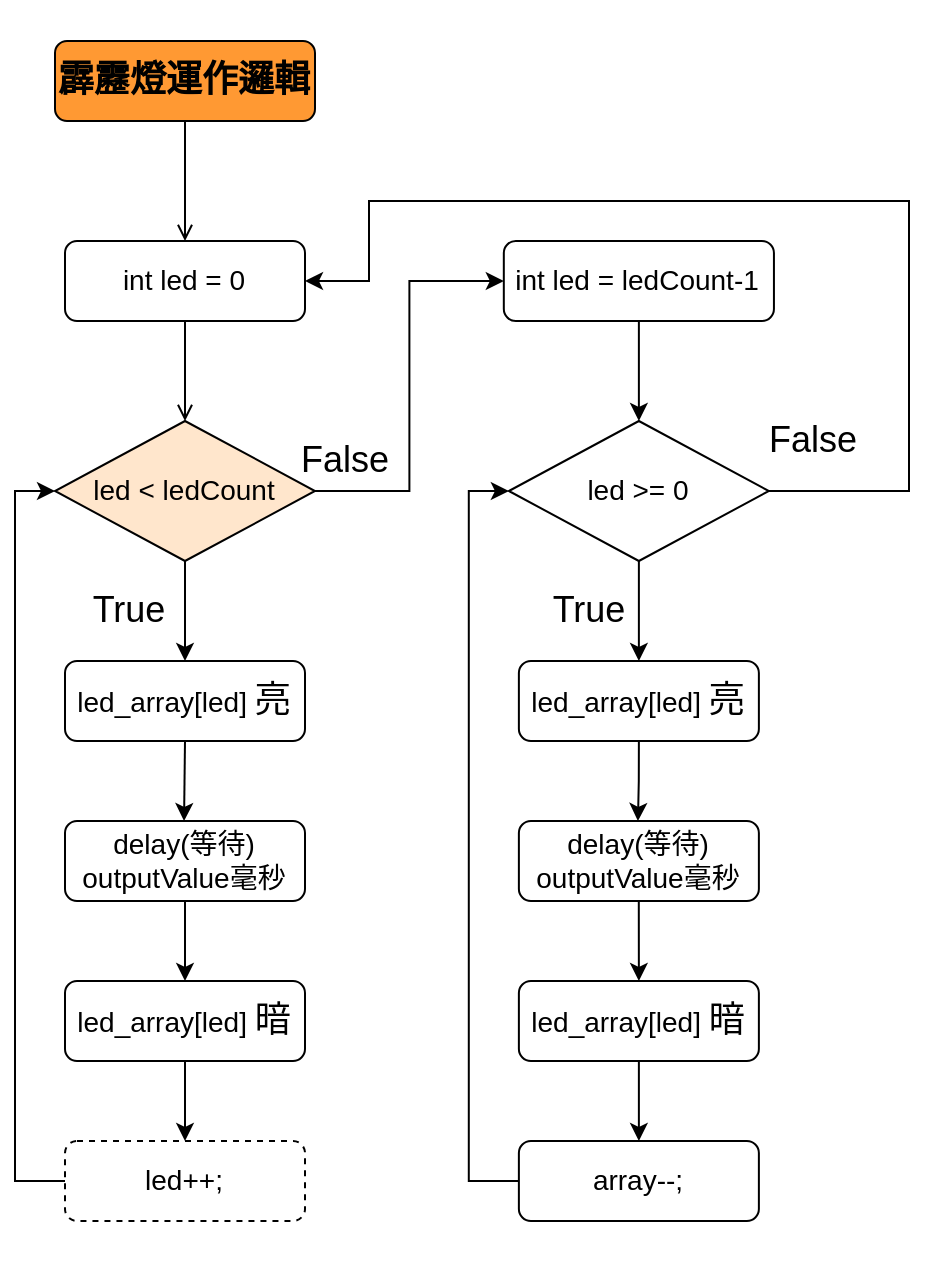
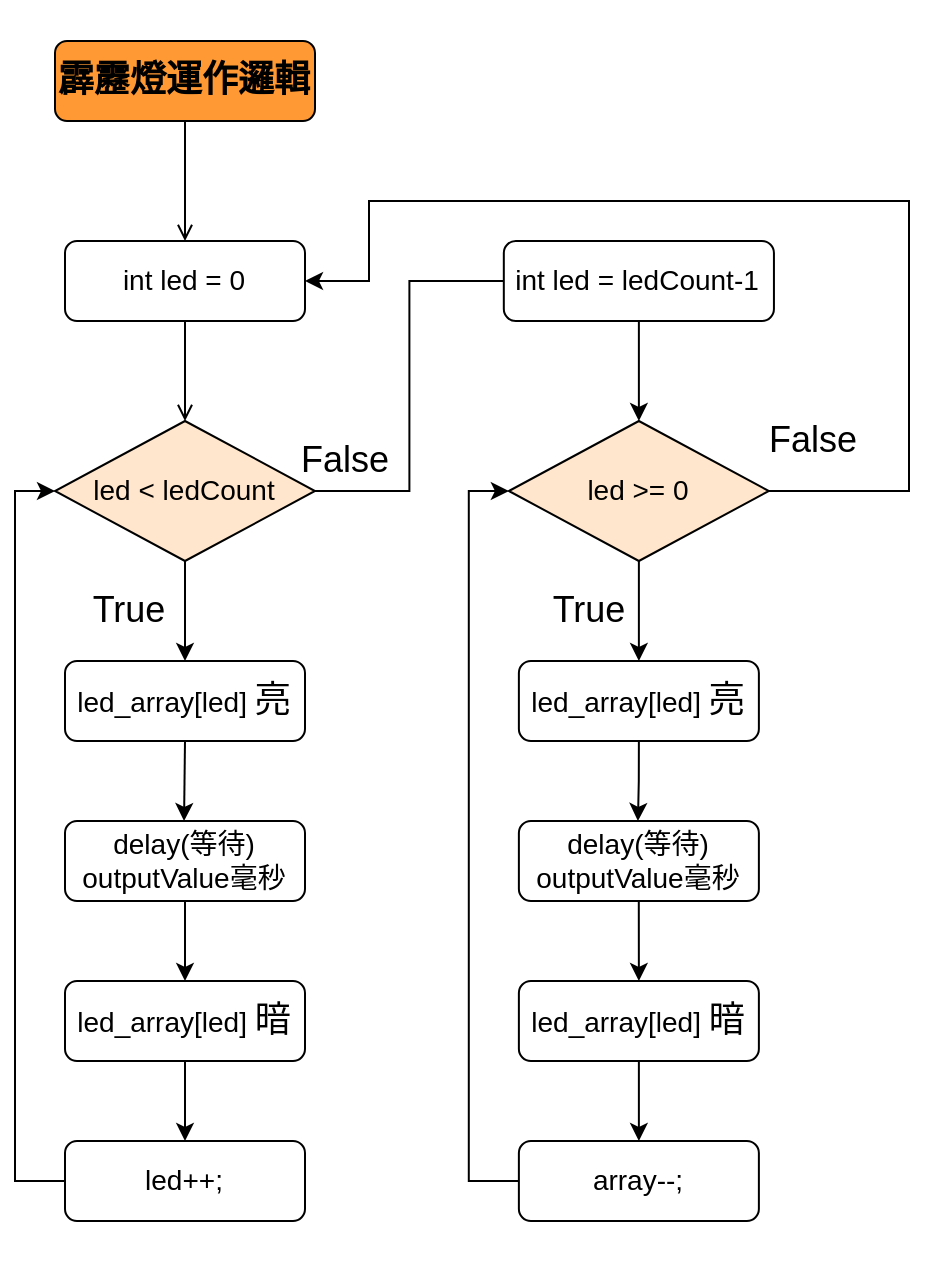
(489, 281) -> (494, 281)
(639, 491) -> (639, 491)
(185, 1181) -> (185, 1181)
